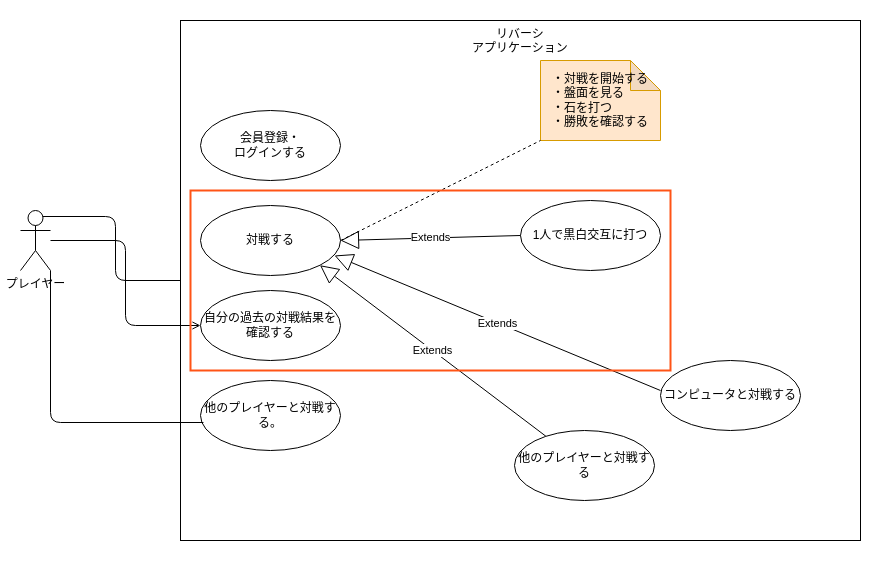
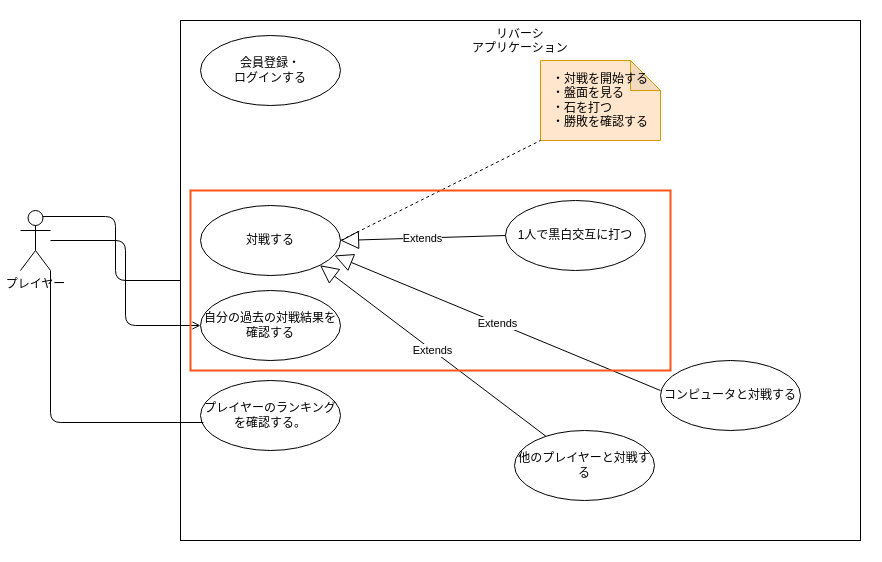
(271, 146) -> (271, 71)
(591, 236) -> (576, 236)
(271, 416) -> (271, 416)
